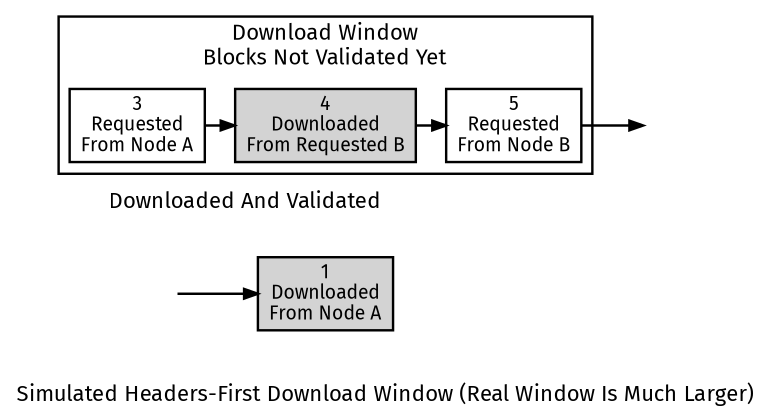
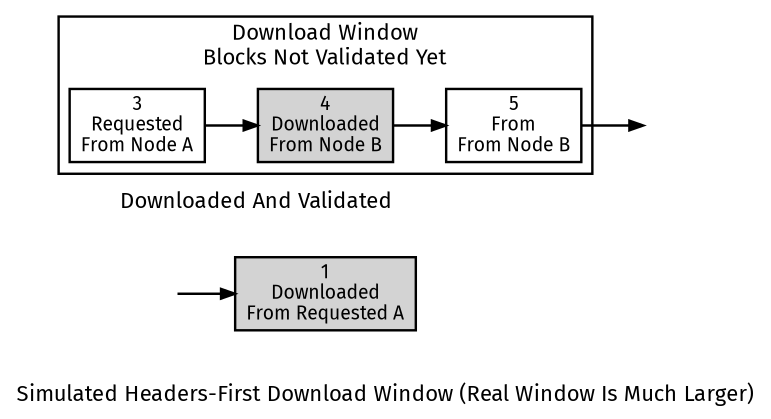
(325, 126) -> (325, 126)
(514, 126) -> (514, 126)
(325, 294) -> (325, 294)
